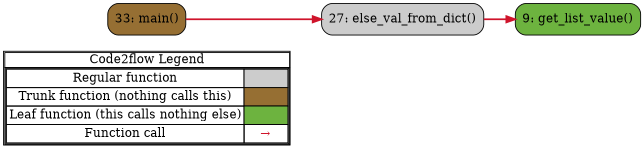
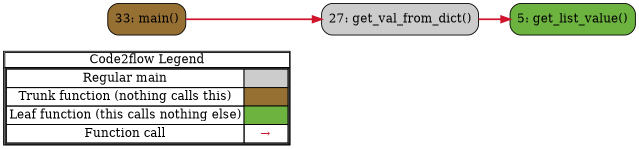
(403, 19) -> (400, 19)
(578, 19) -> (573, 19)
(125, 78) -> (125, 78)
